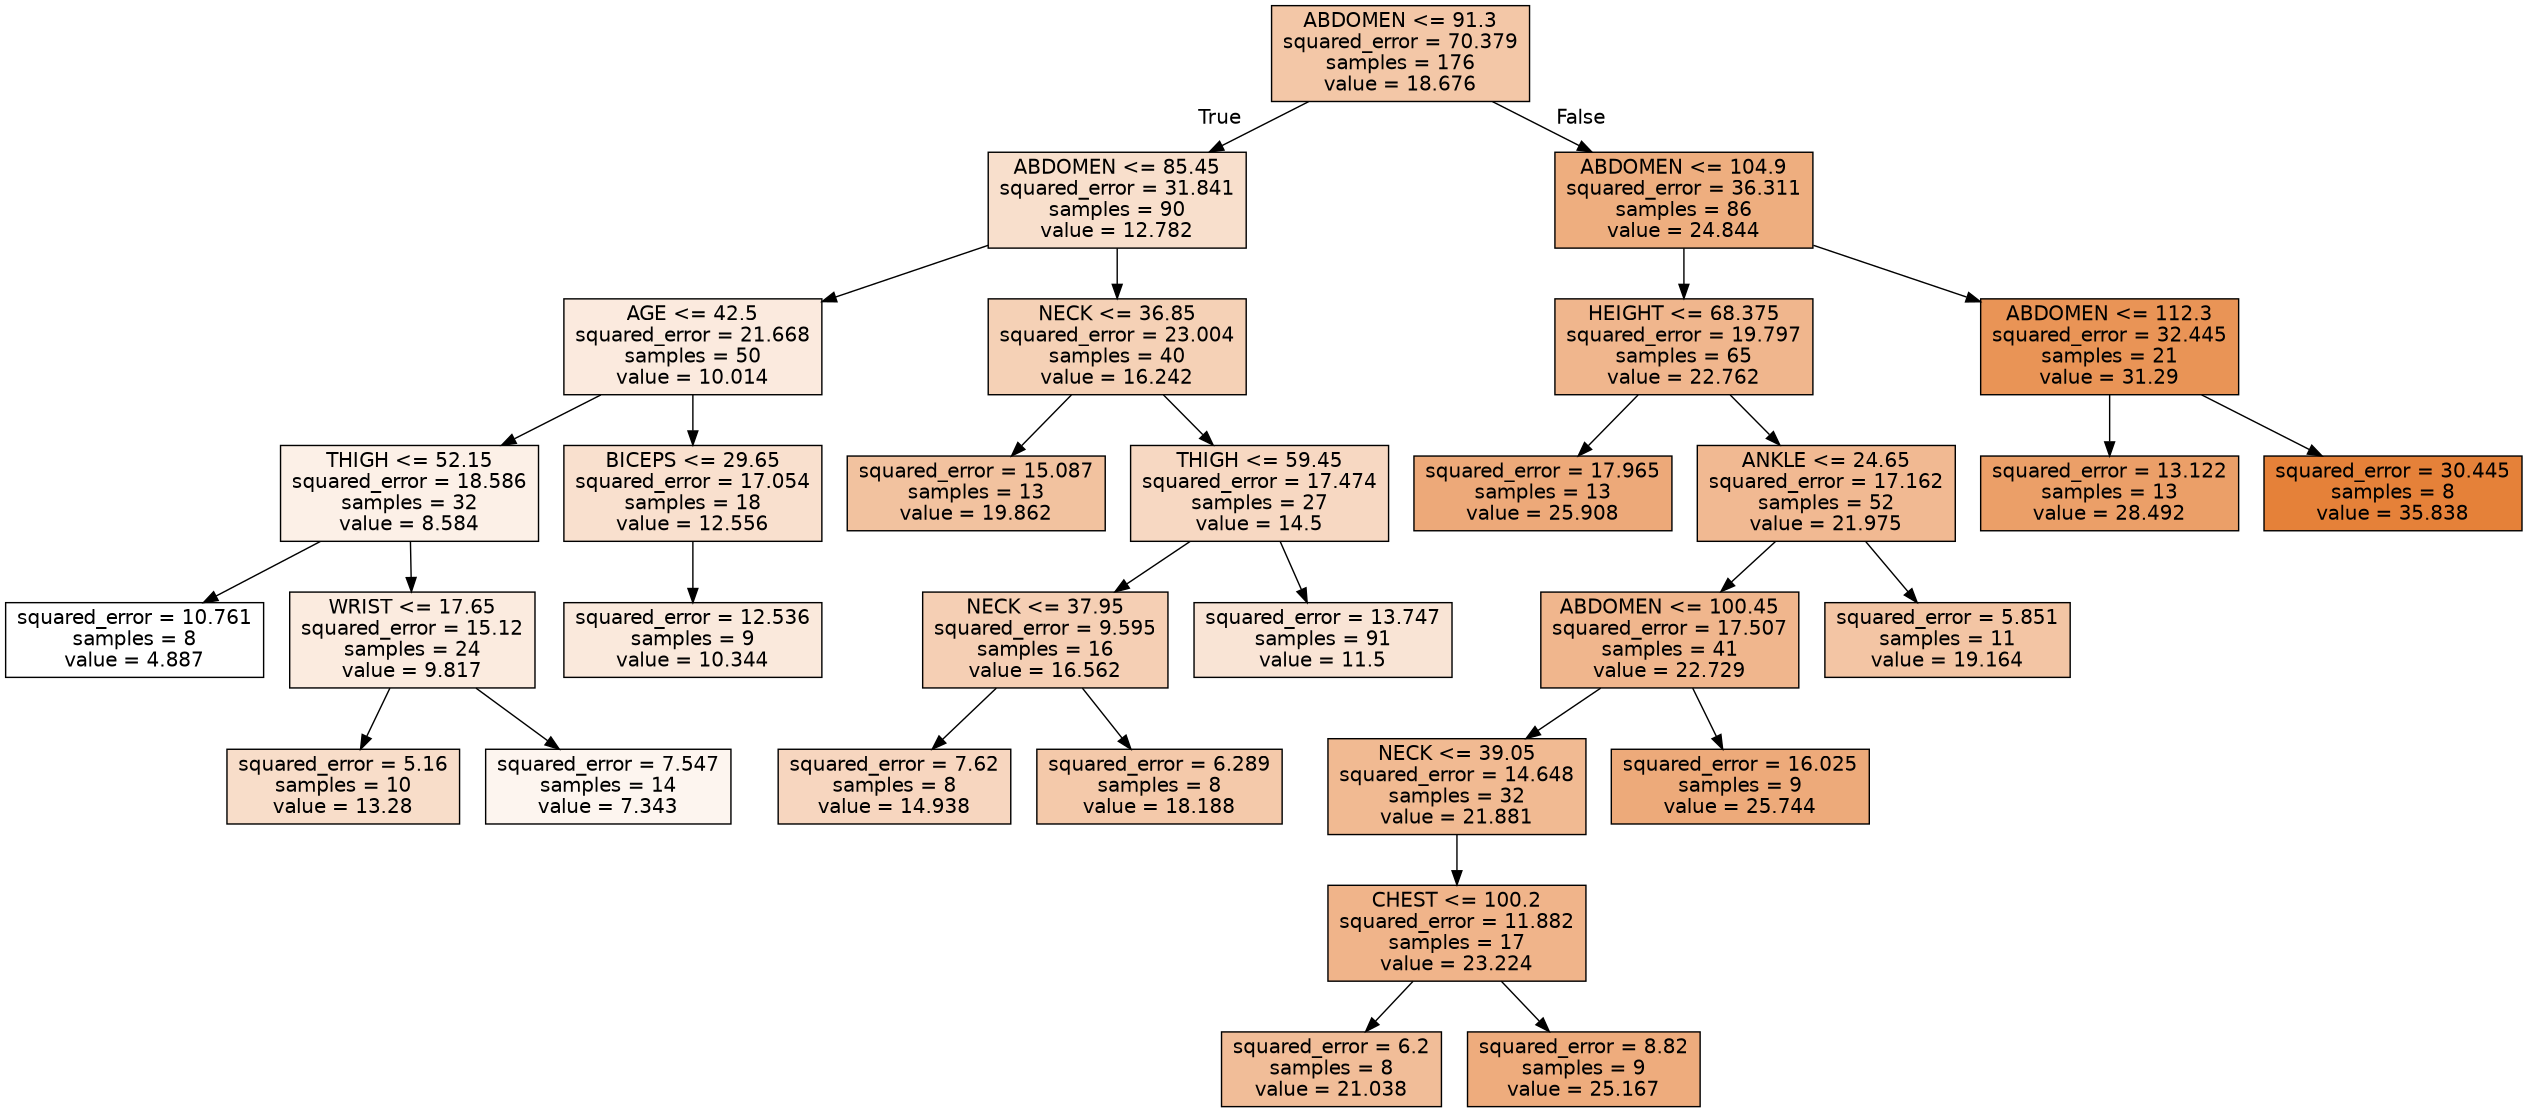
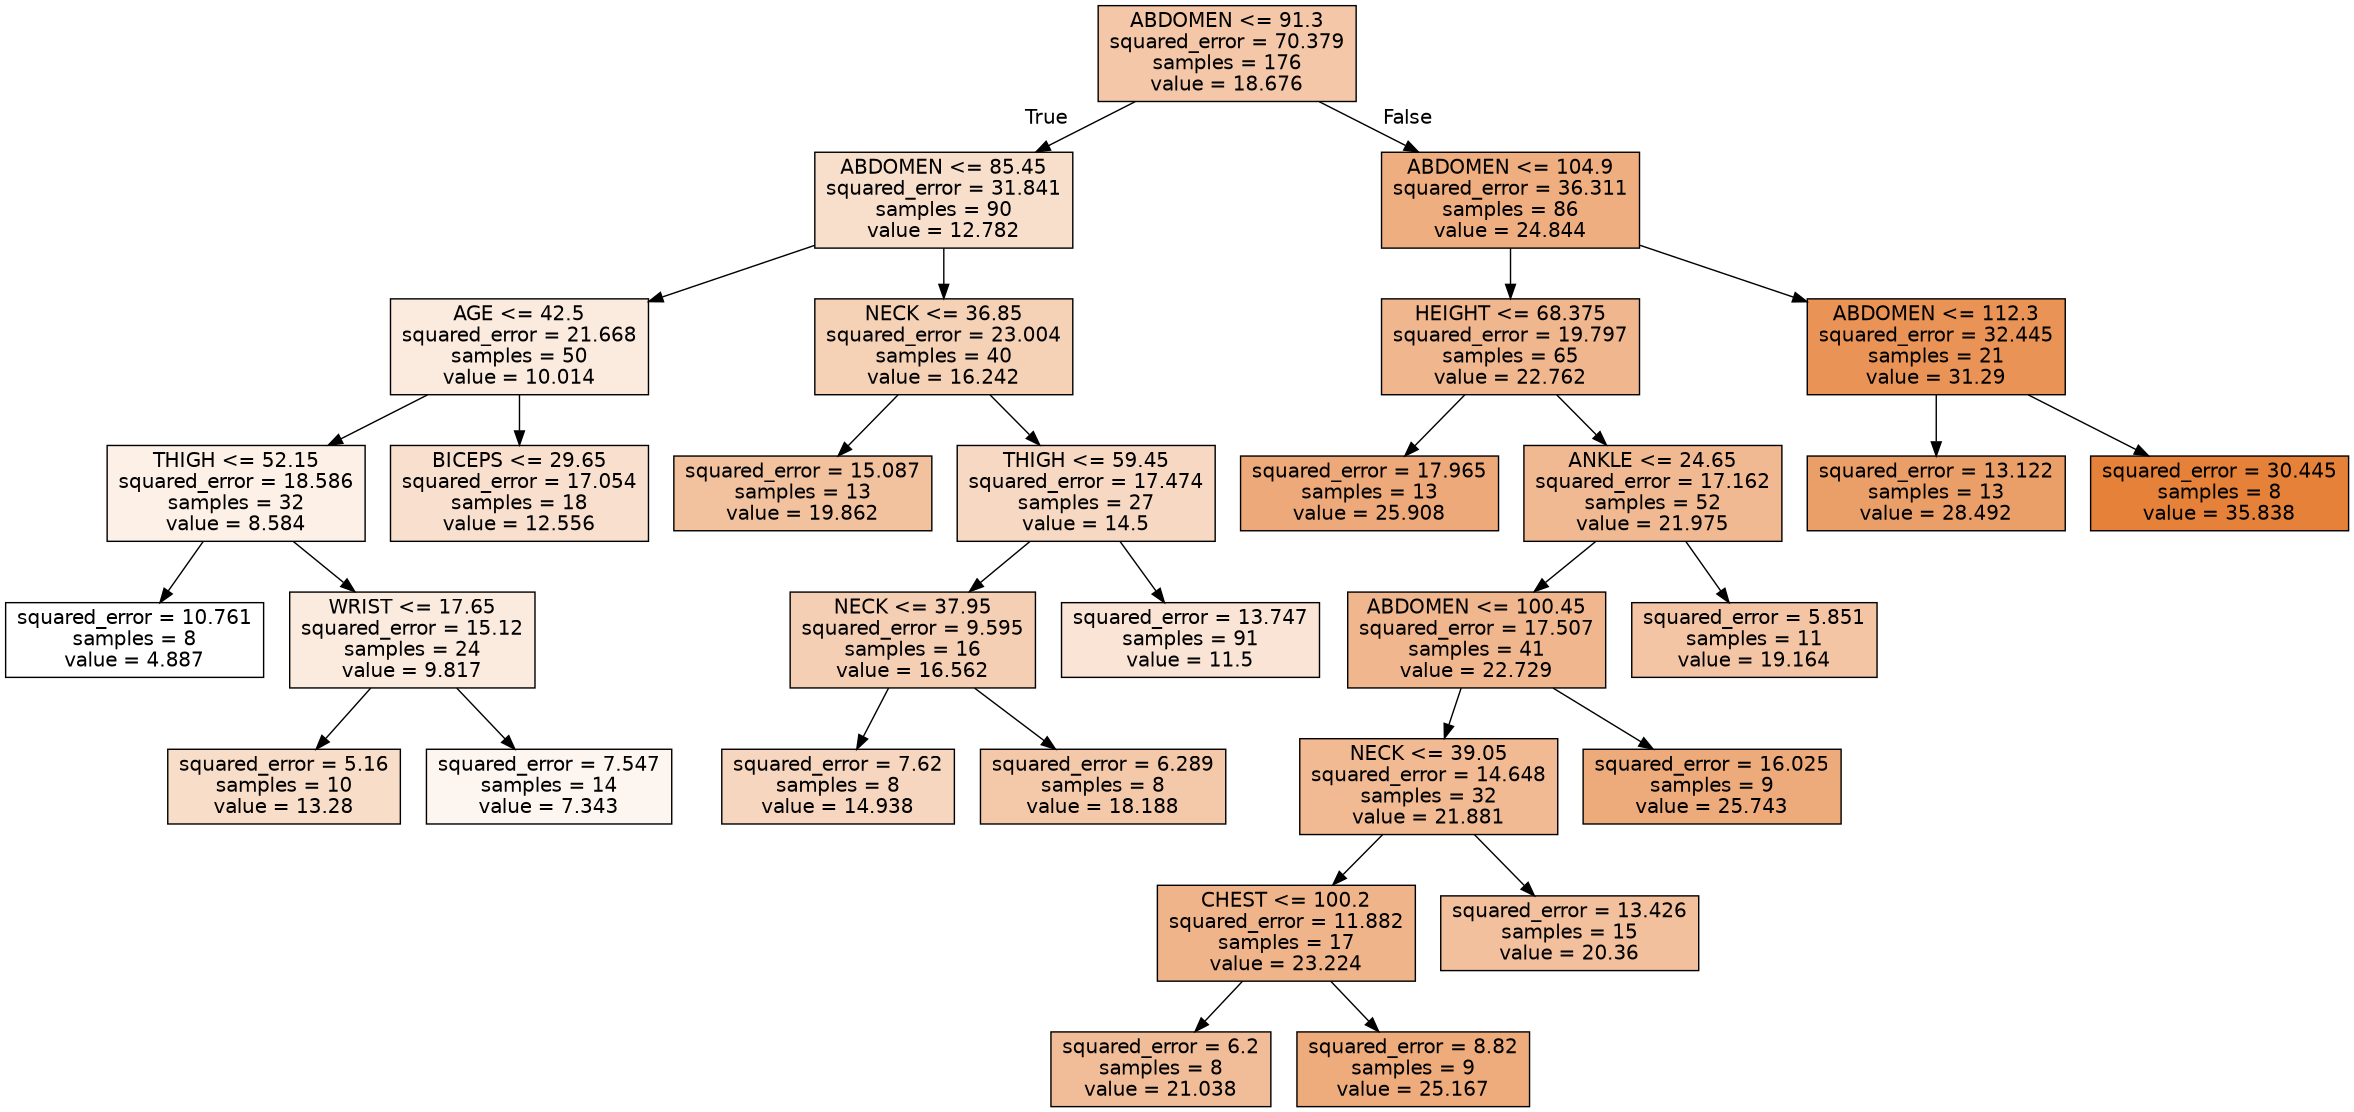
(693, 640) -> none
(1740, 787) -> (1712, 787)
none -> (1570, 933)
